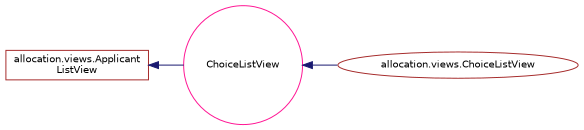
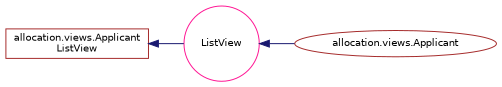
(243, 65) -> (222, 44)
(458, 65) -> (396, 44)
